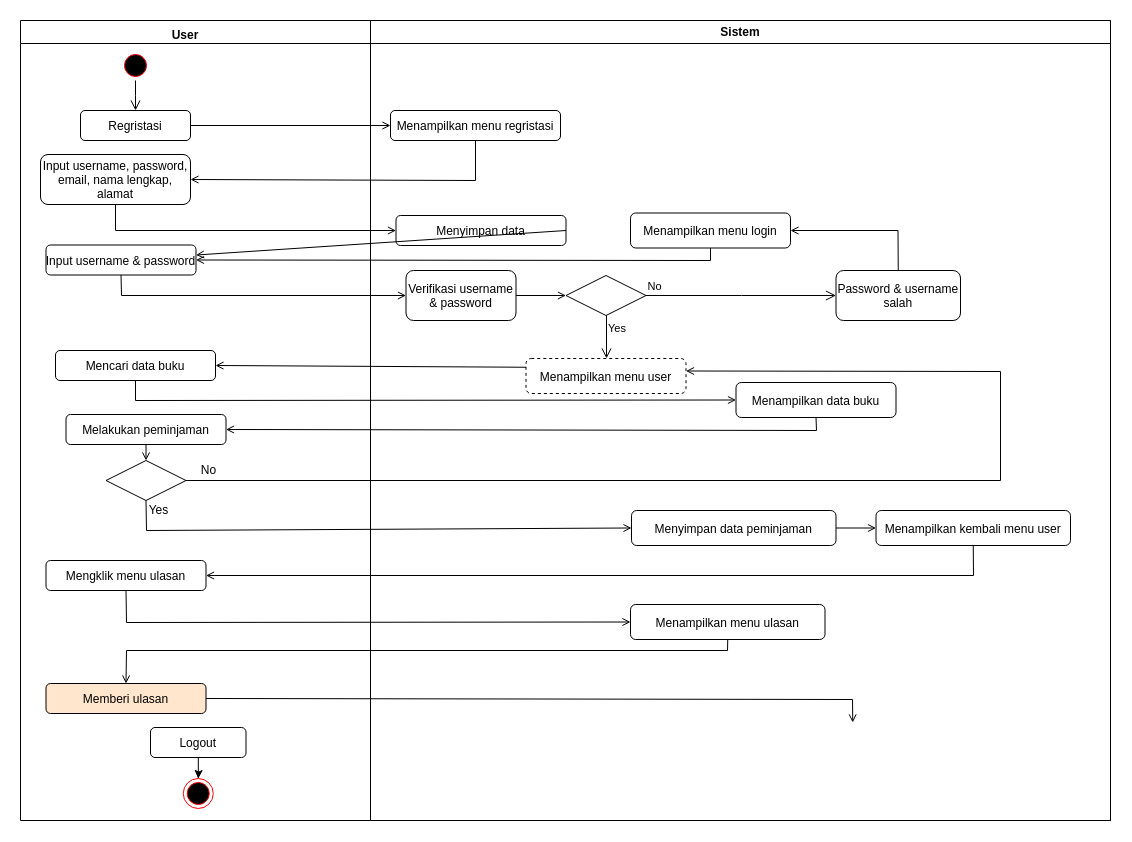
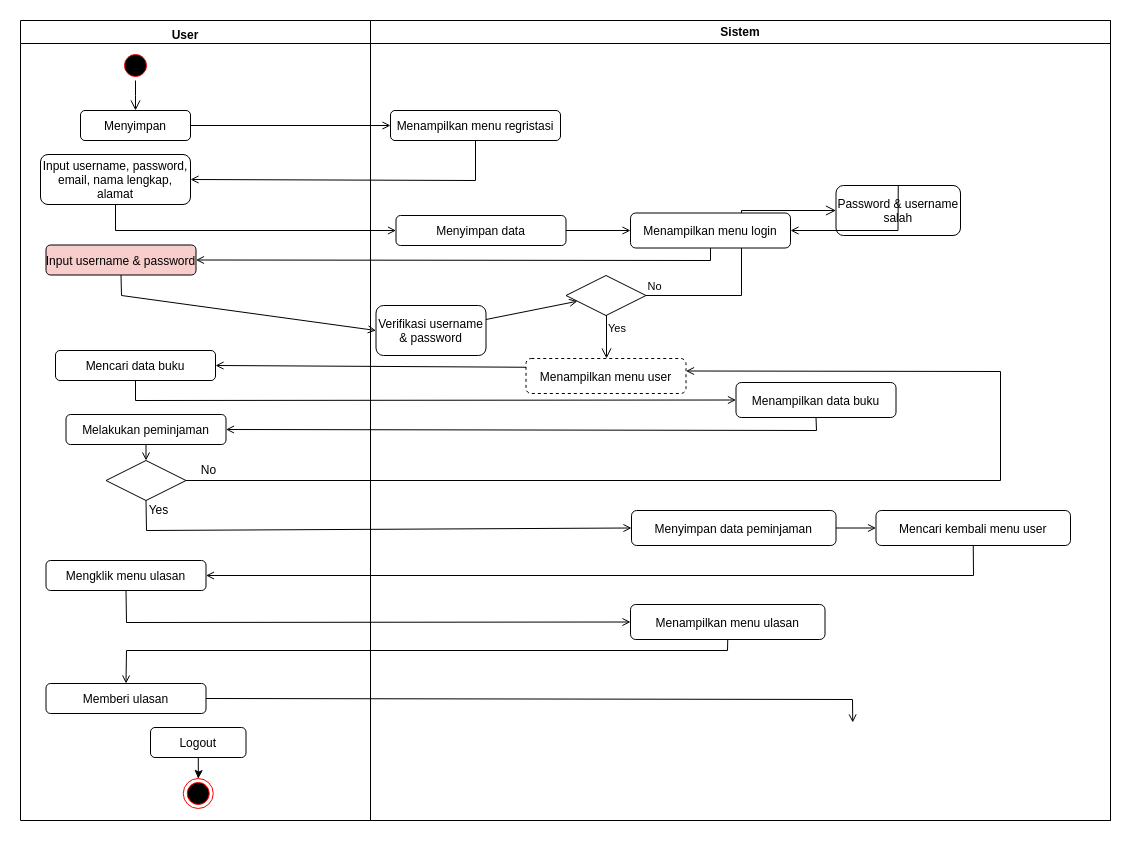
(135, 126) -> (135, 126)
(382, 243) -> (597, 231)
(121, 260) -> (121, 260)
(461, 296) -> (431, 331)
(898, 296) -> (898, 211)
(973, 529) -> (973, 529)
(126, 699) -> (126, 699)
